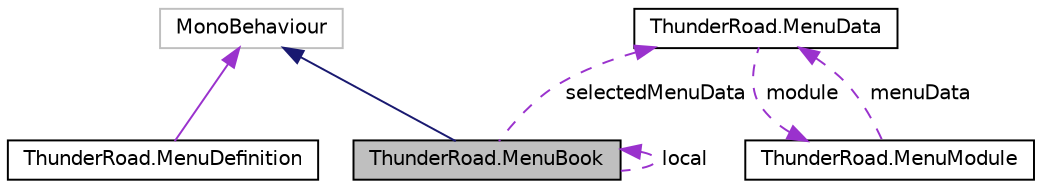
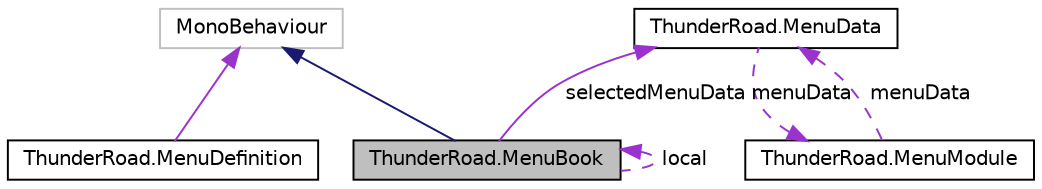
(559, 84) -> (559, 84)
(799, 94) -> (799, 94)
